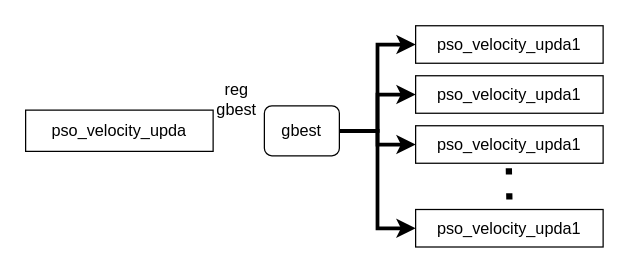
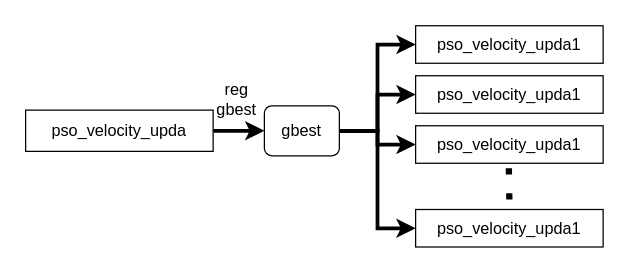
none -> (232, 131)
